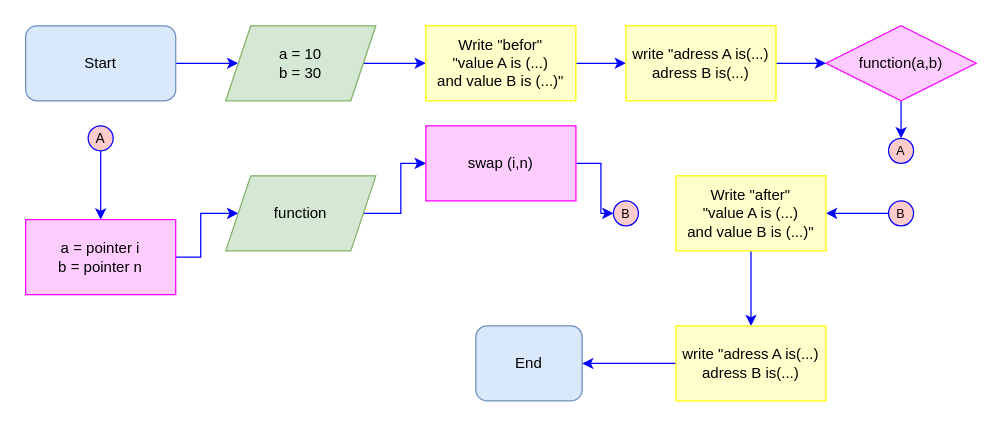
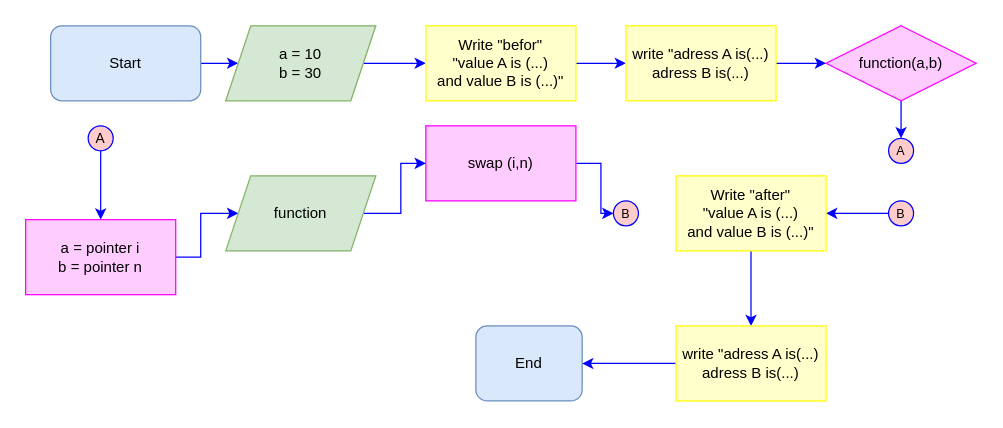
(101, 63) -> (126, 63)
